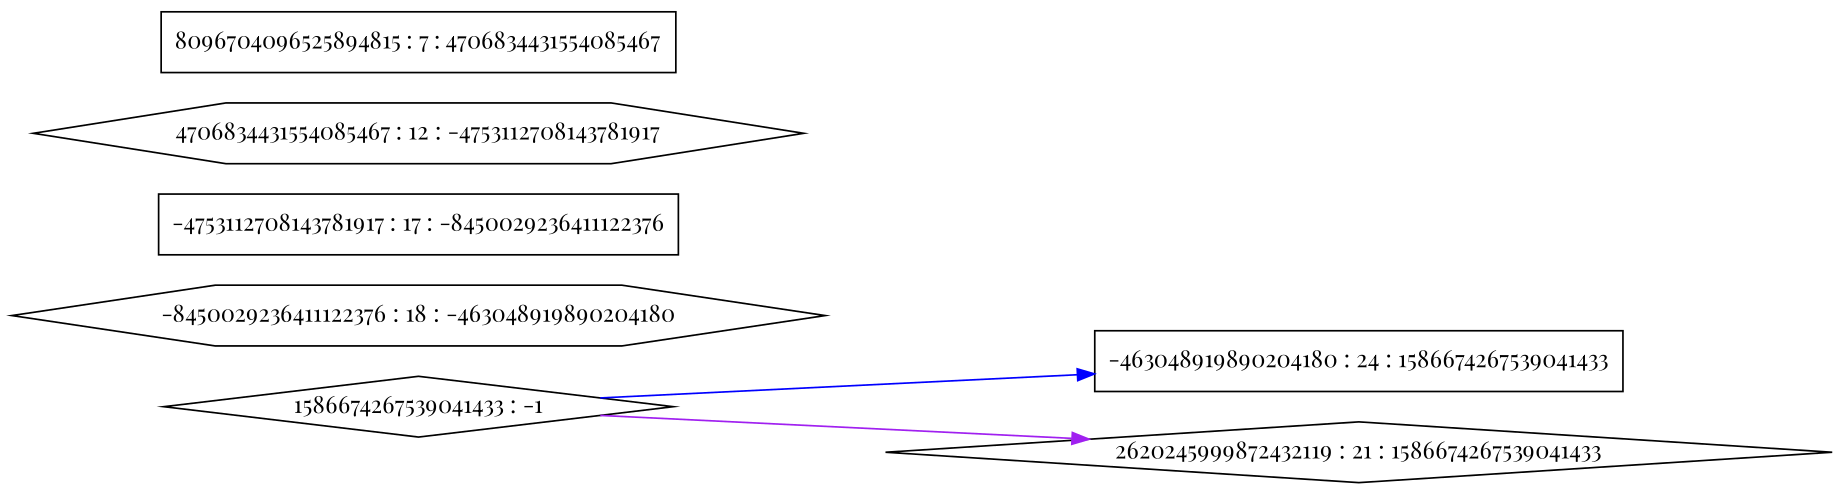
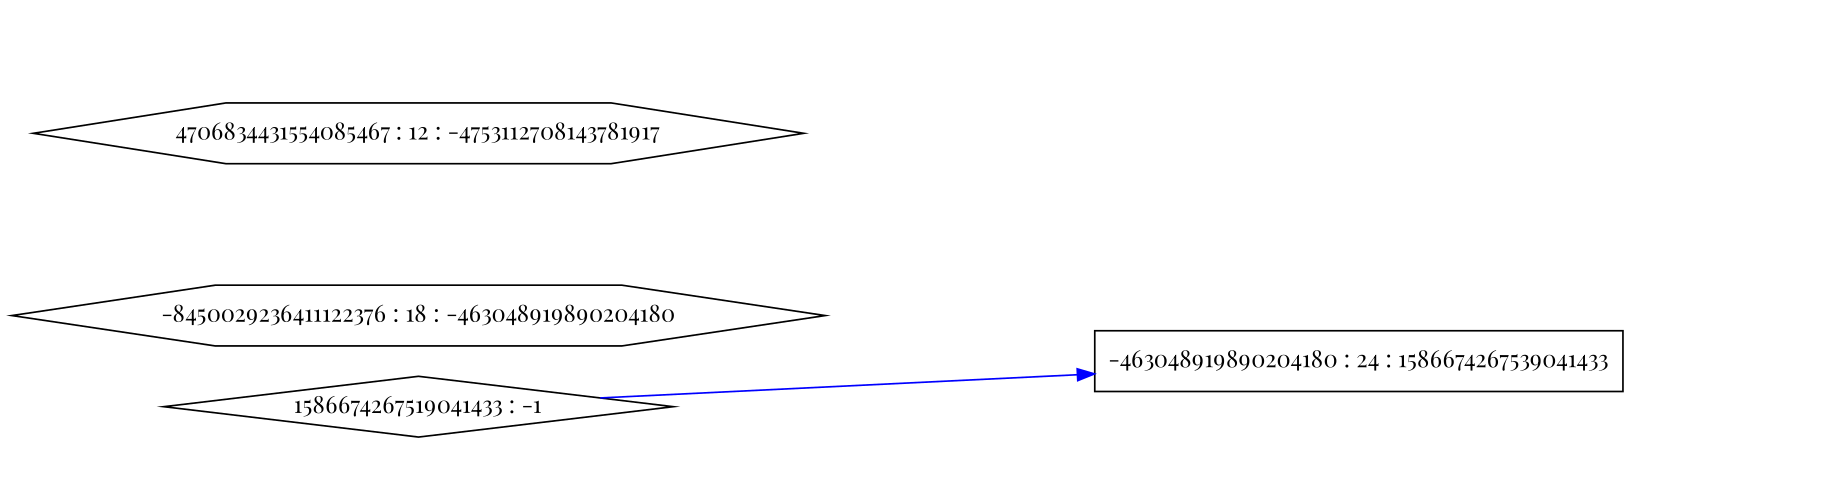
(418, 42) -> none
(418, 224) -> none
(418, 407) -> (418, 407)
(1359, 452) -> none
